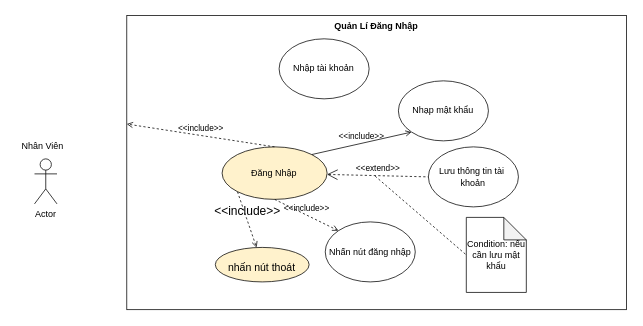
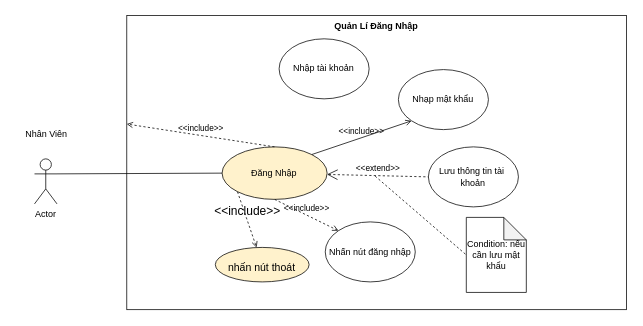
(443, 111) -> (443, 99)
(42, 146) -> (46, 135)
none -> (140, 173)
